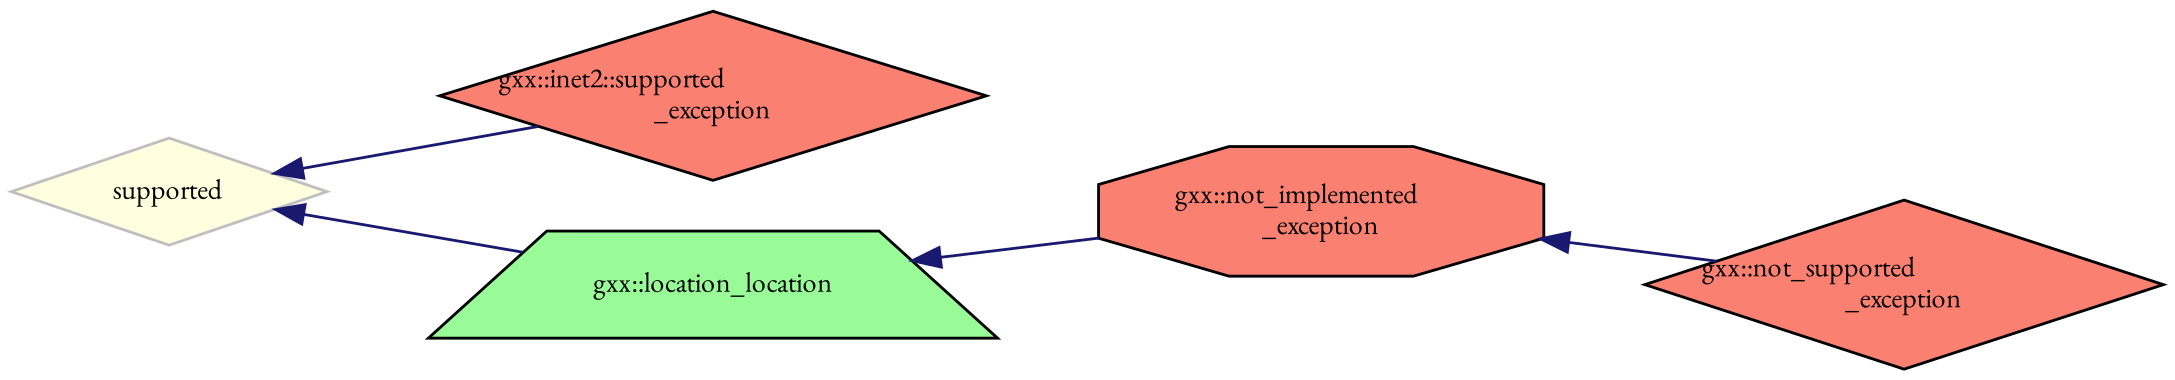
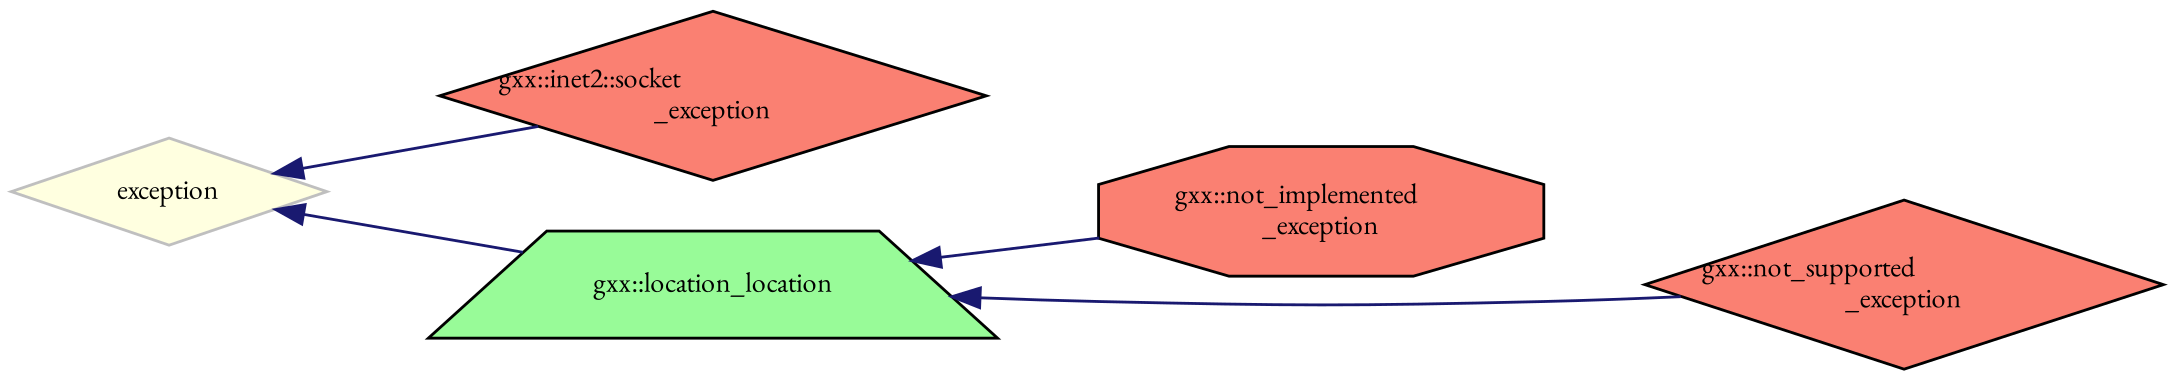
(713, 96) -> (713, 96)
(169, 192) -> (169, 192)
(1643, 252) -> (1331, 305)
